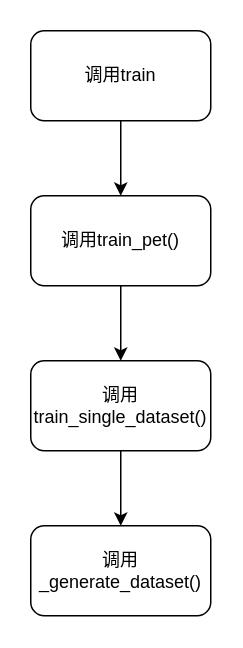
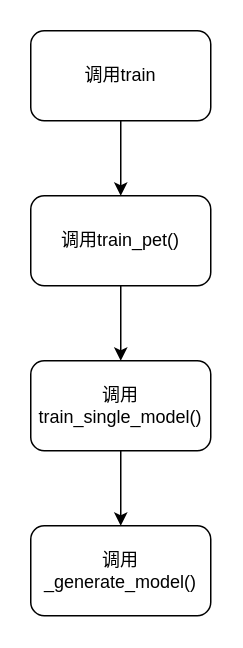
(121, 406) -> (121, 406)
(121, 571) -> (121, 571)
